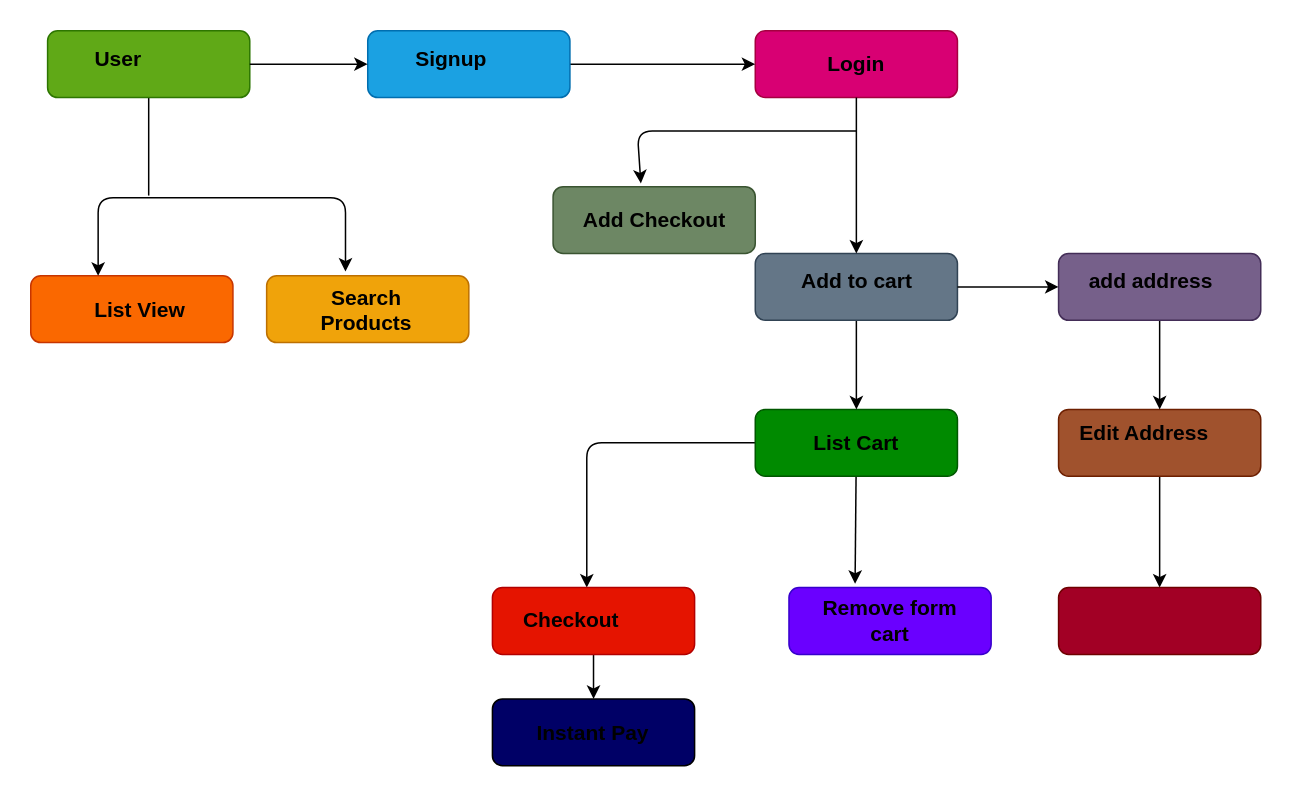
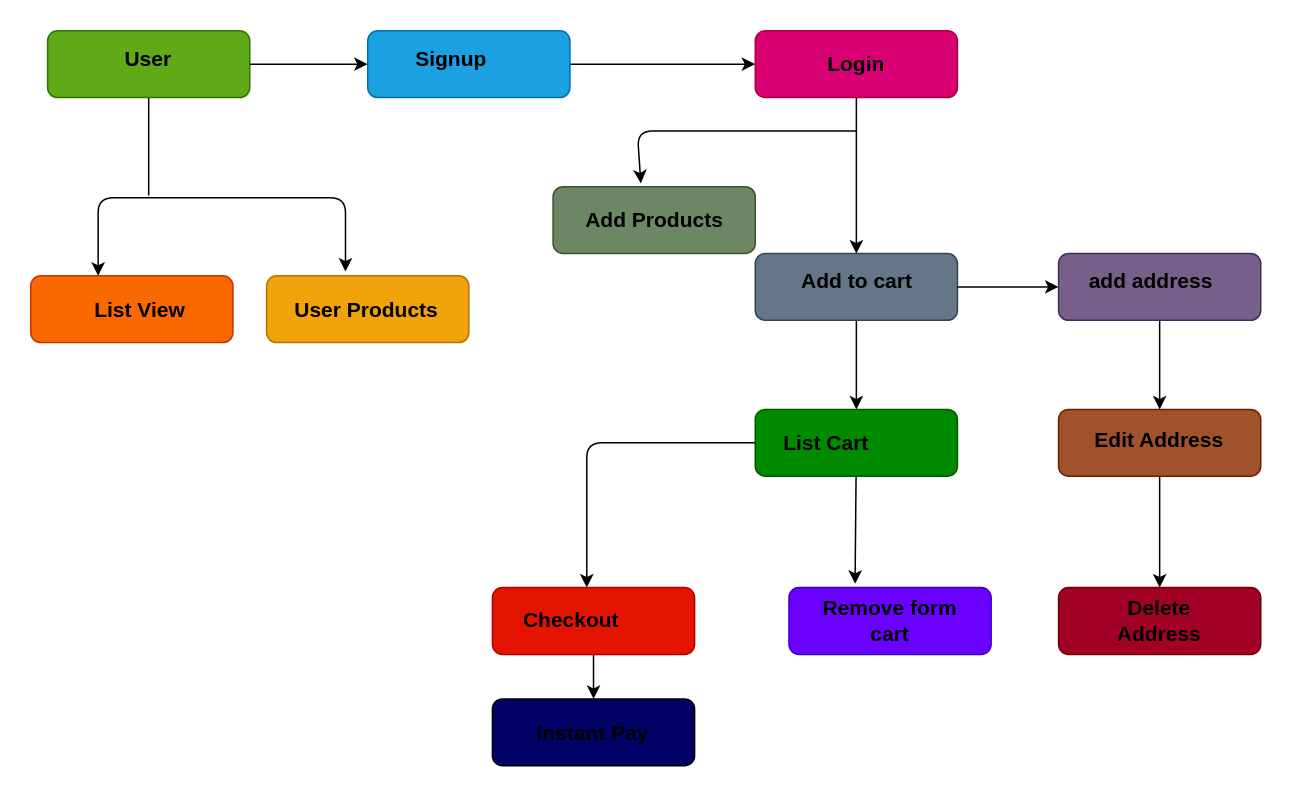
(119, 59) -> (149, 59)
(655, 220) -> (655, 220)
(367, 310) -> (367, 310)
(1145, 433) -> (1160, 440)
(856, 443) -> (826, 443)
none -> (1160, 621)
